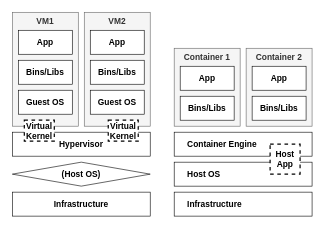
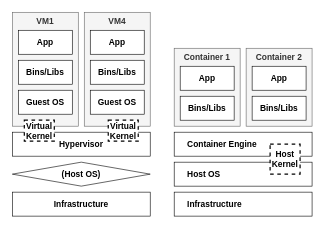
(117, 22) -> (117, 22)
(285, 159) -> (285, 159)
